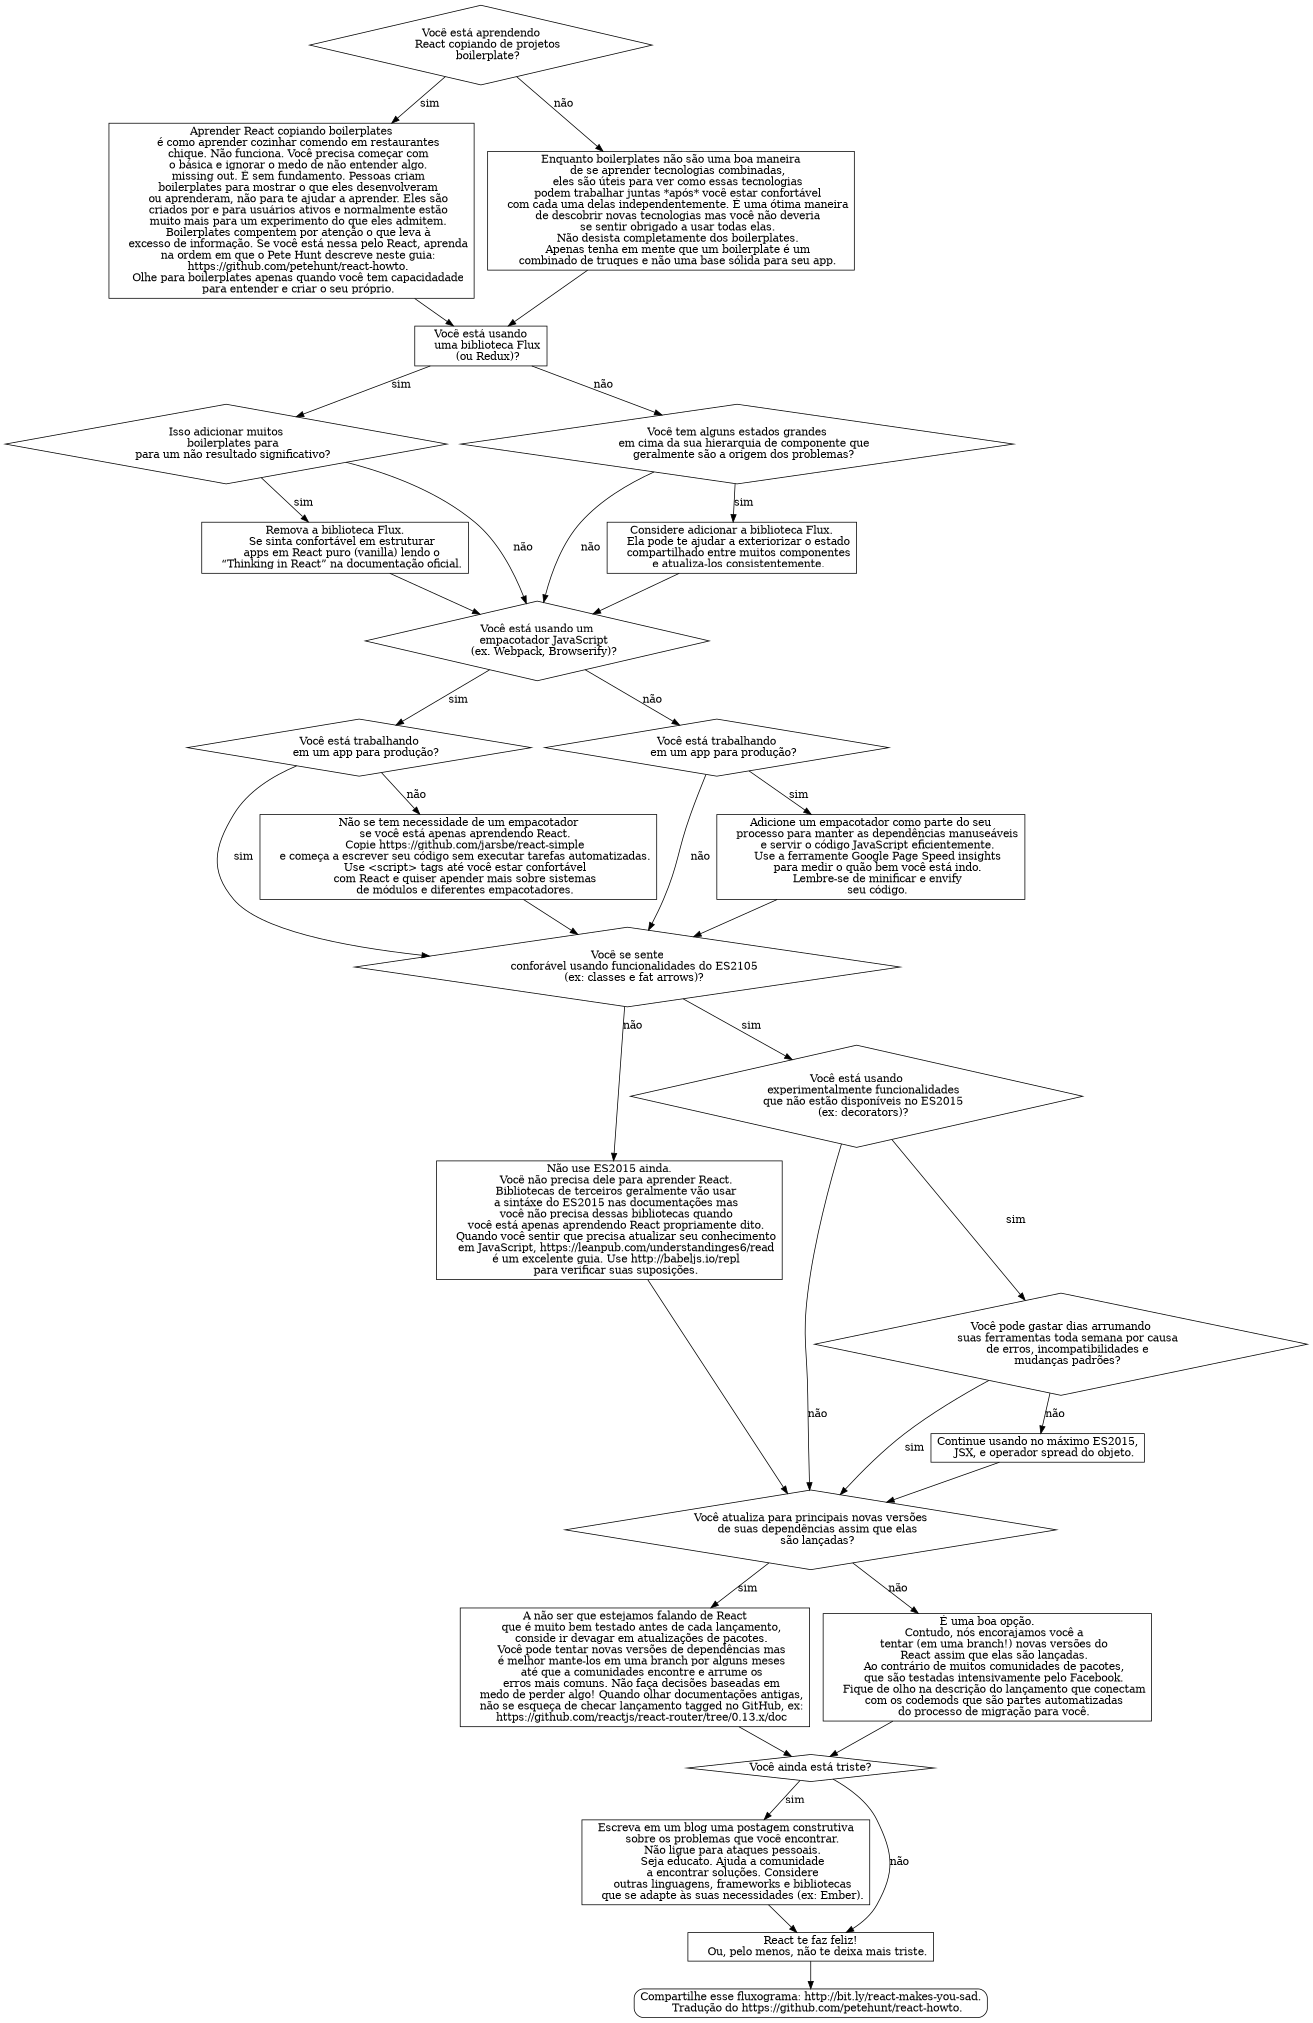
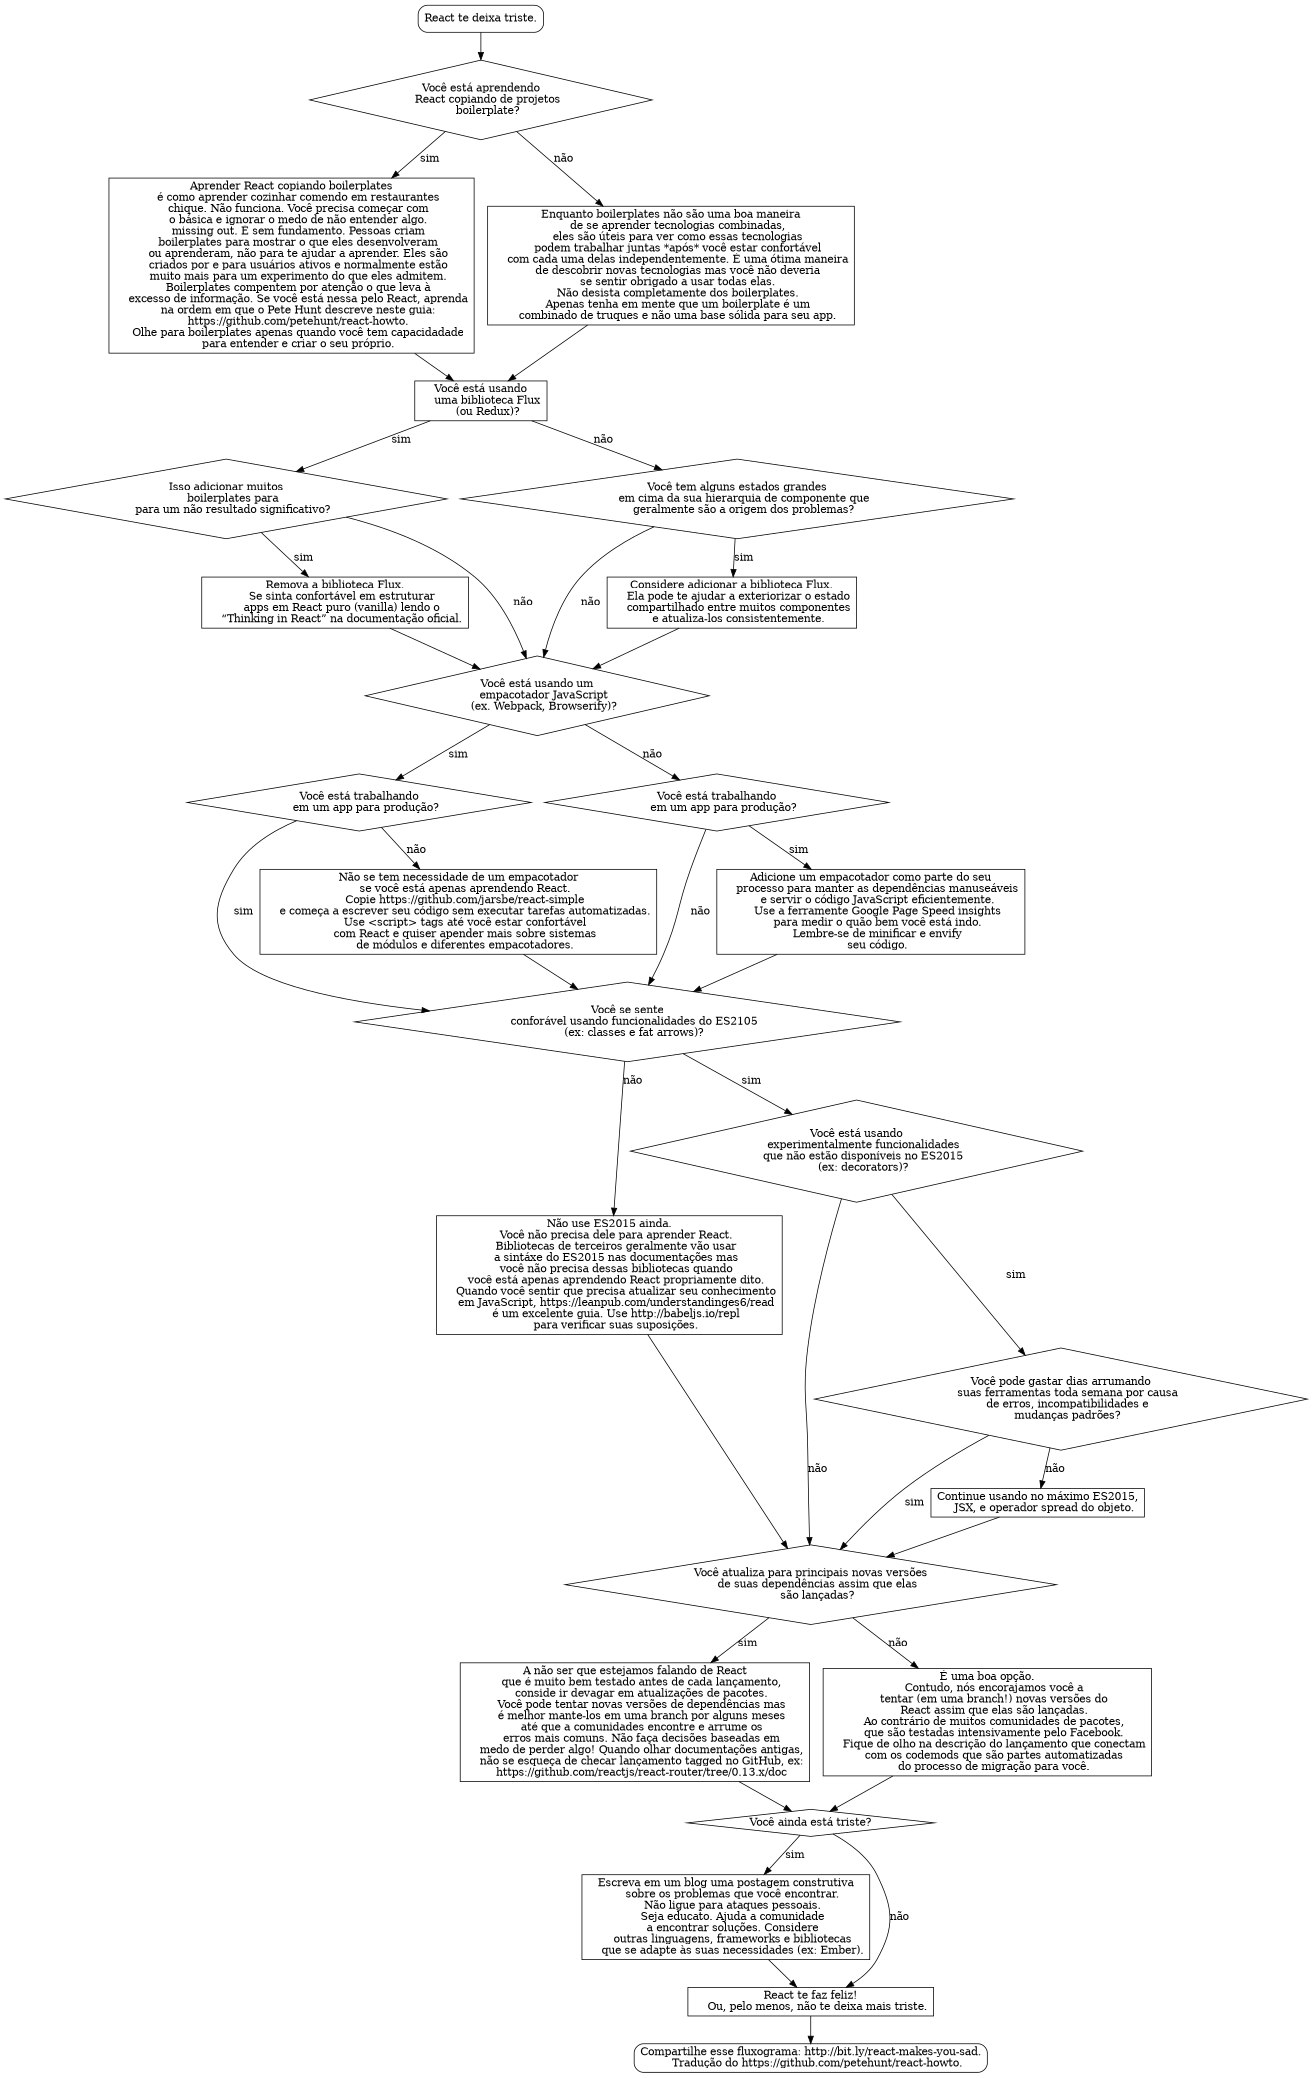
none -> (481, 19)
